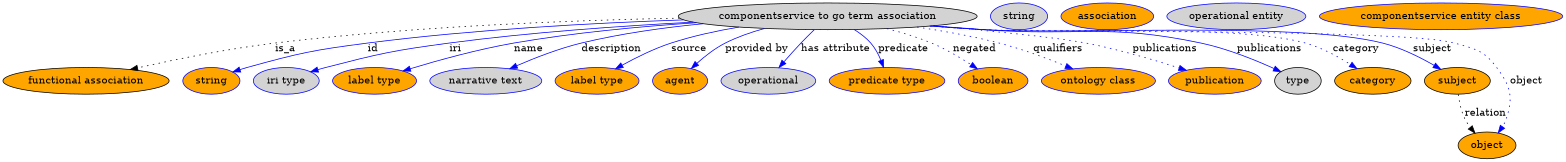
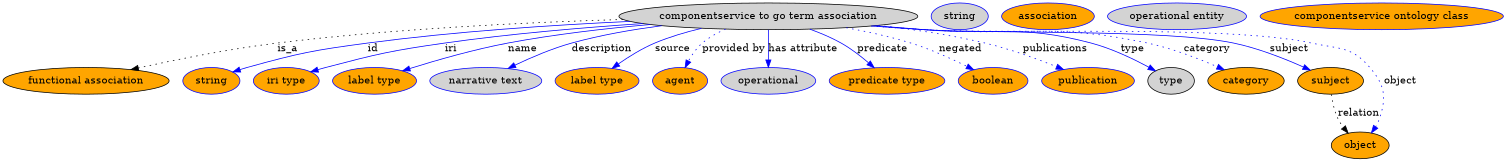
(1441, 16) -> (1382, 16)
(728, 42) -> (704, 42)
(1270, 49) -> (1133, 49)
(286, 81) -> (286, 81)
(1098, 81) -> none
